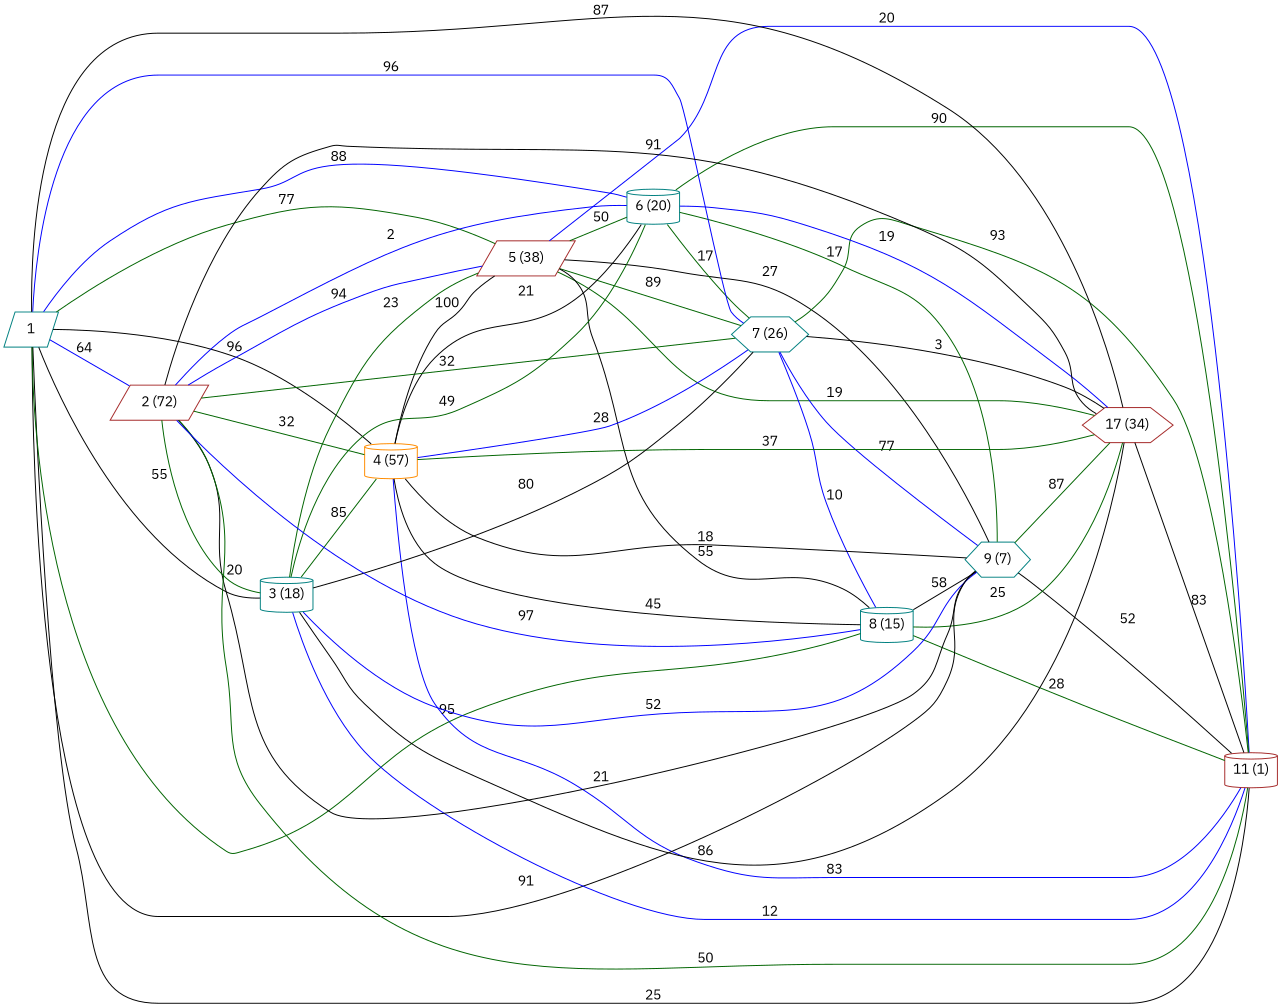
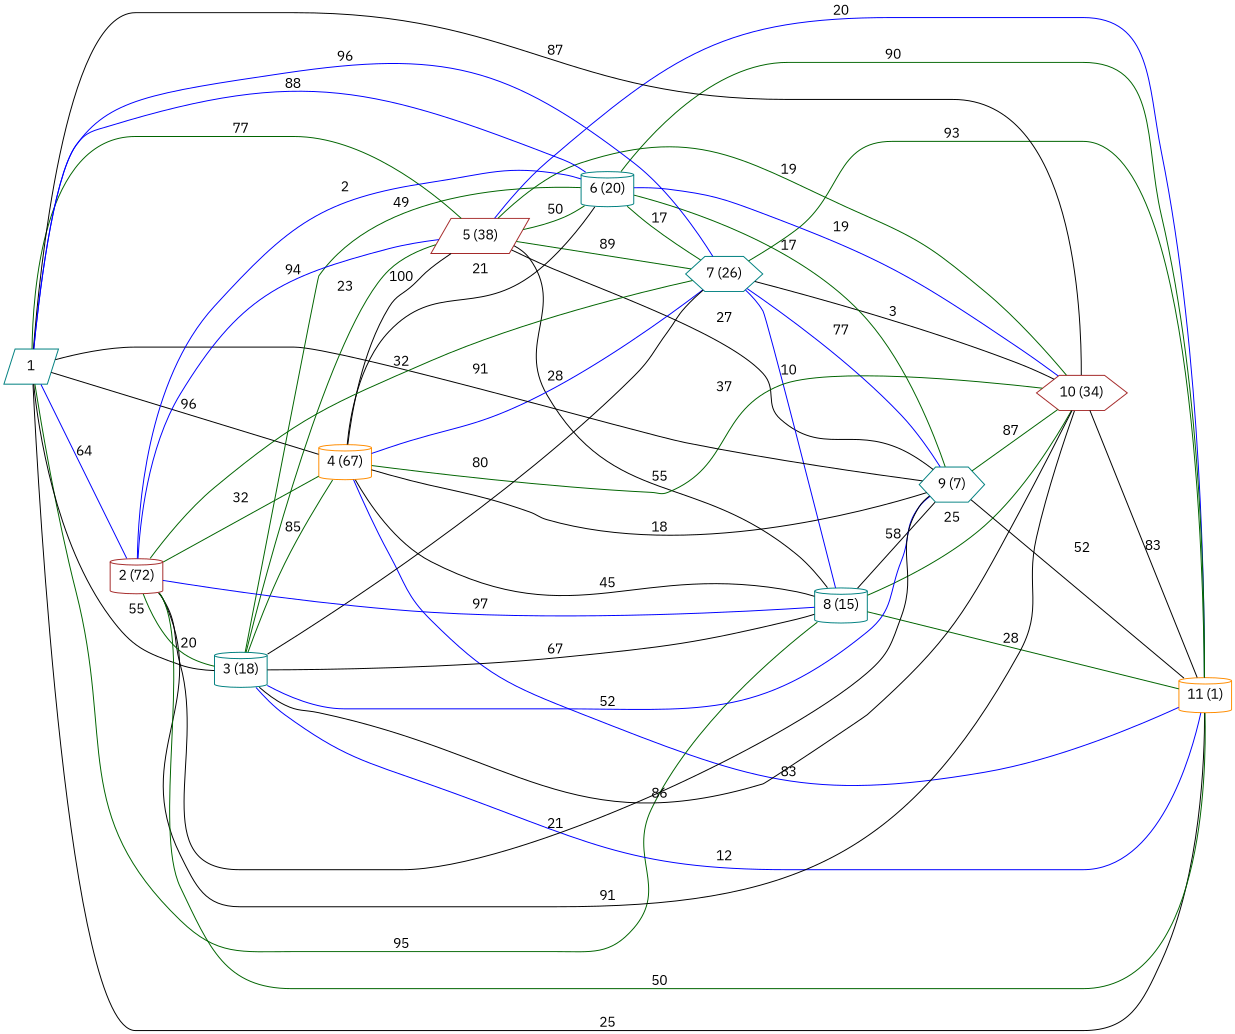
(159, 403) -> (136, 576)
(1128, 425) -> (1082, 393)
(391, 461) -> (345, 462)
none -> (543, 659)
(1251, 770) -> (1205, 695)
